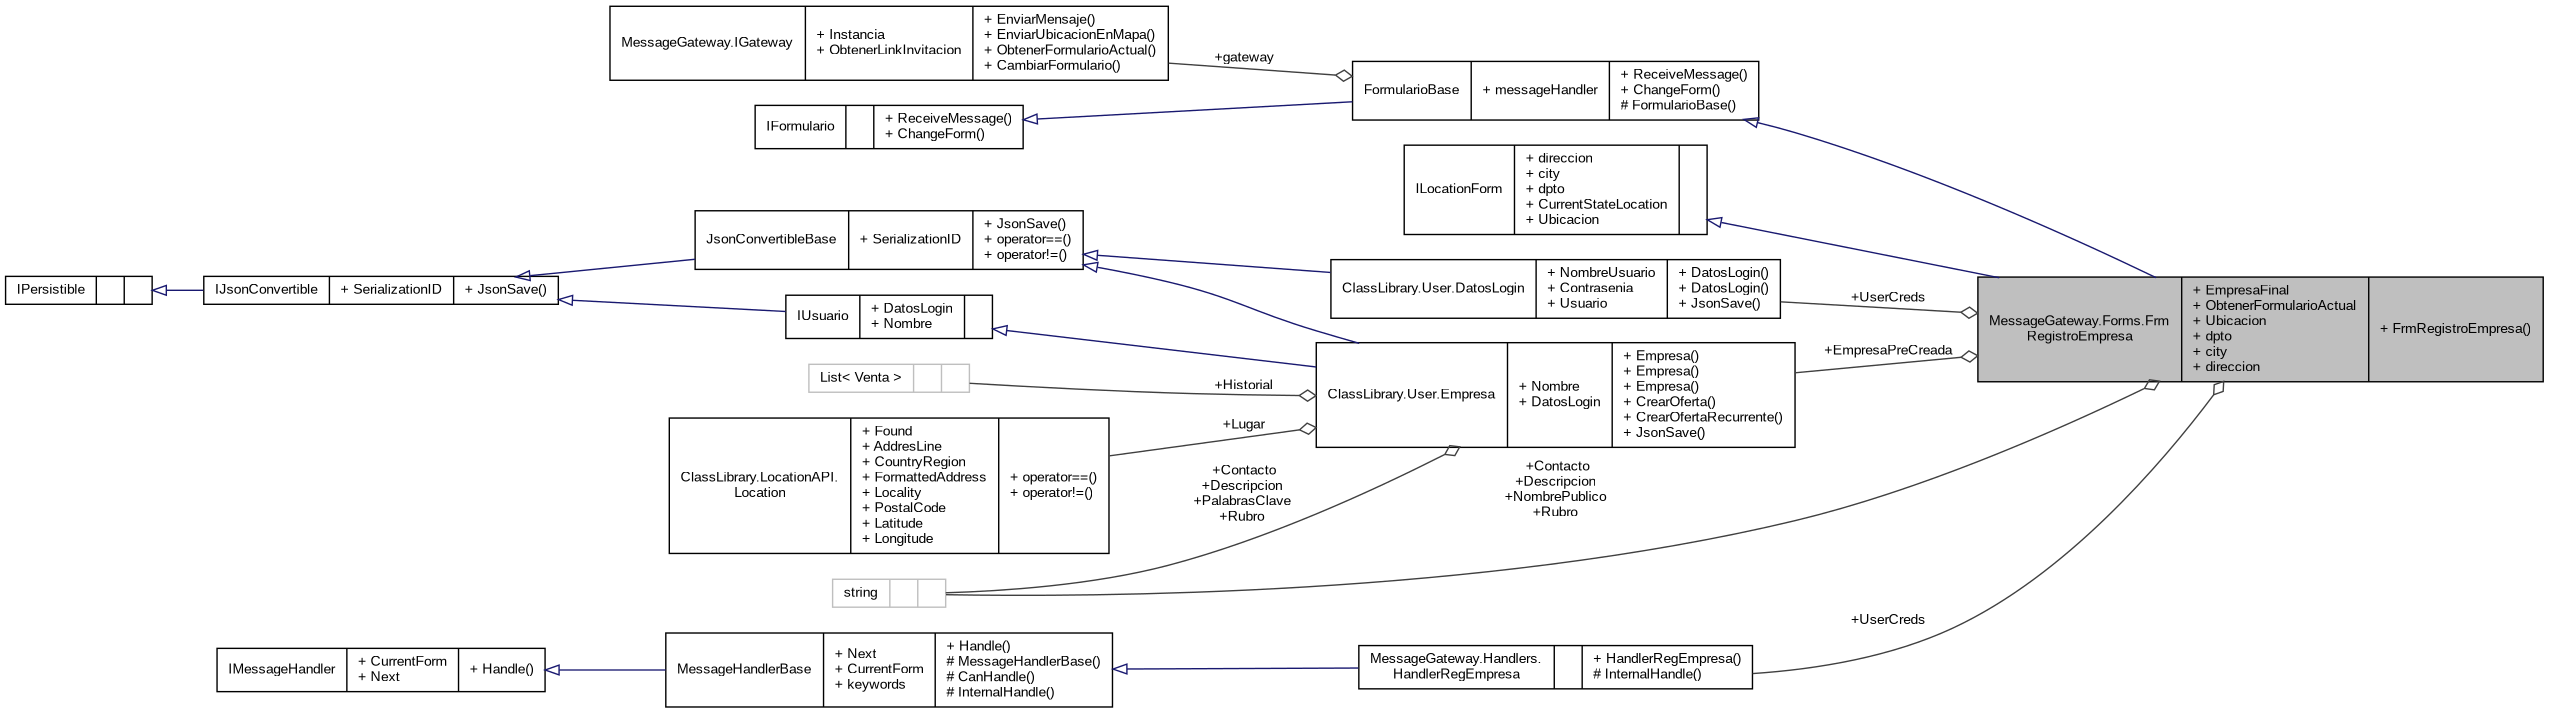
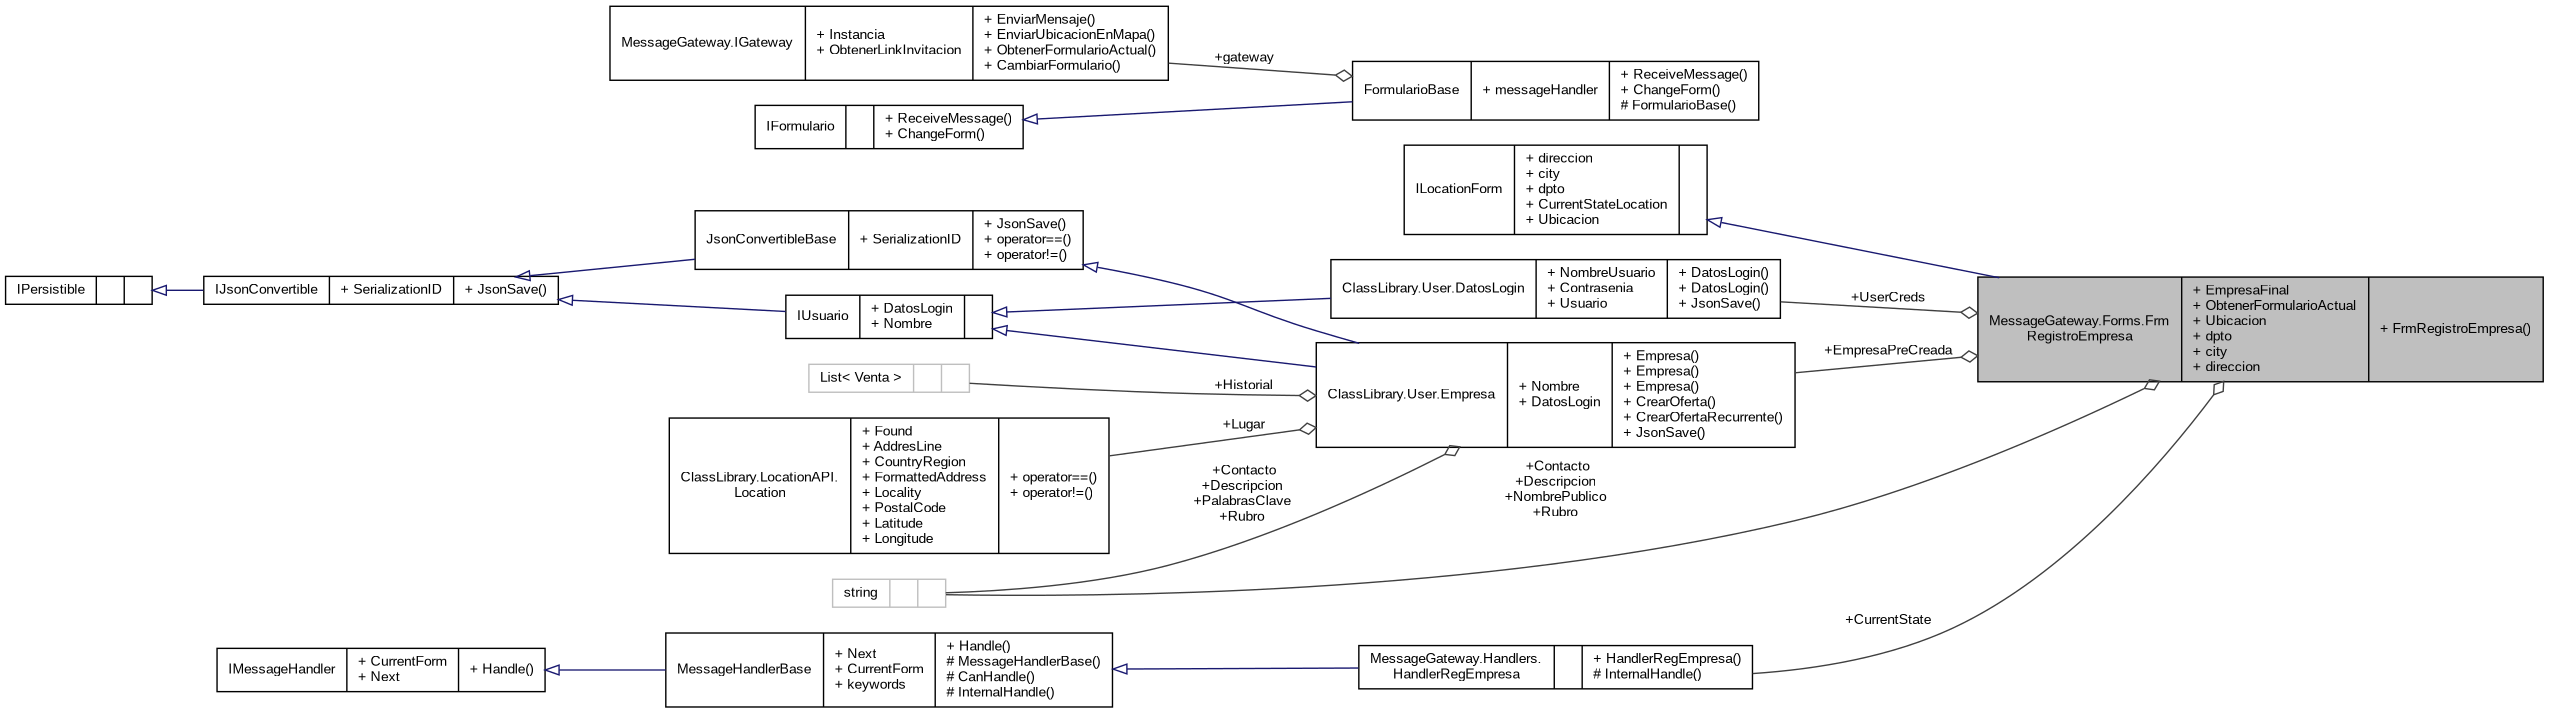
(1960, 191) -> none
(1214, 264) -> (1169, 305)
(1886, 620) -> (1886, 620)
